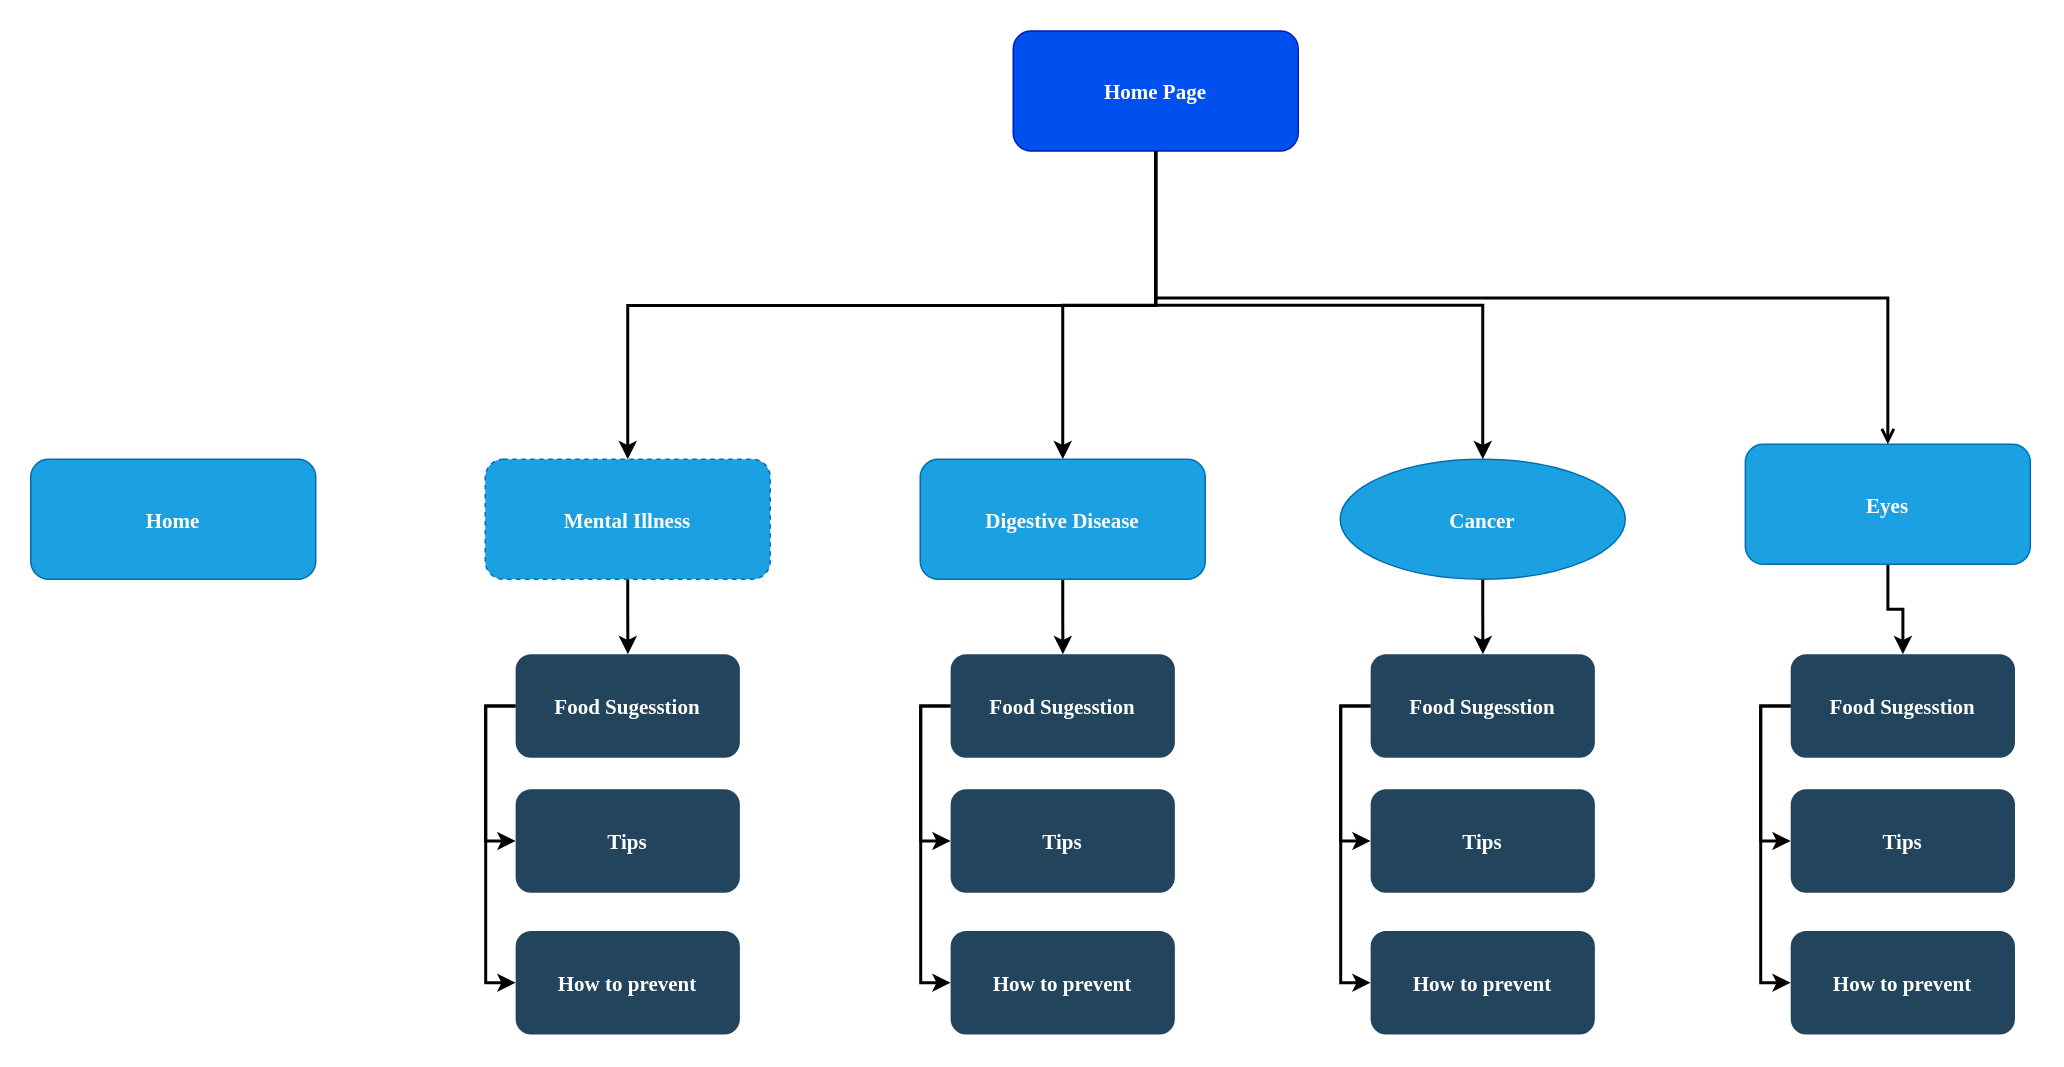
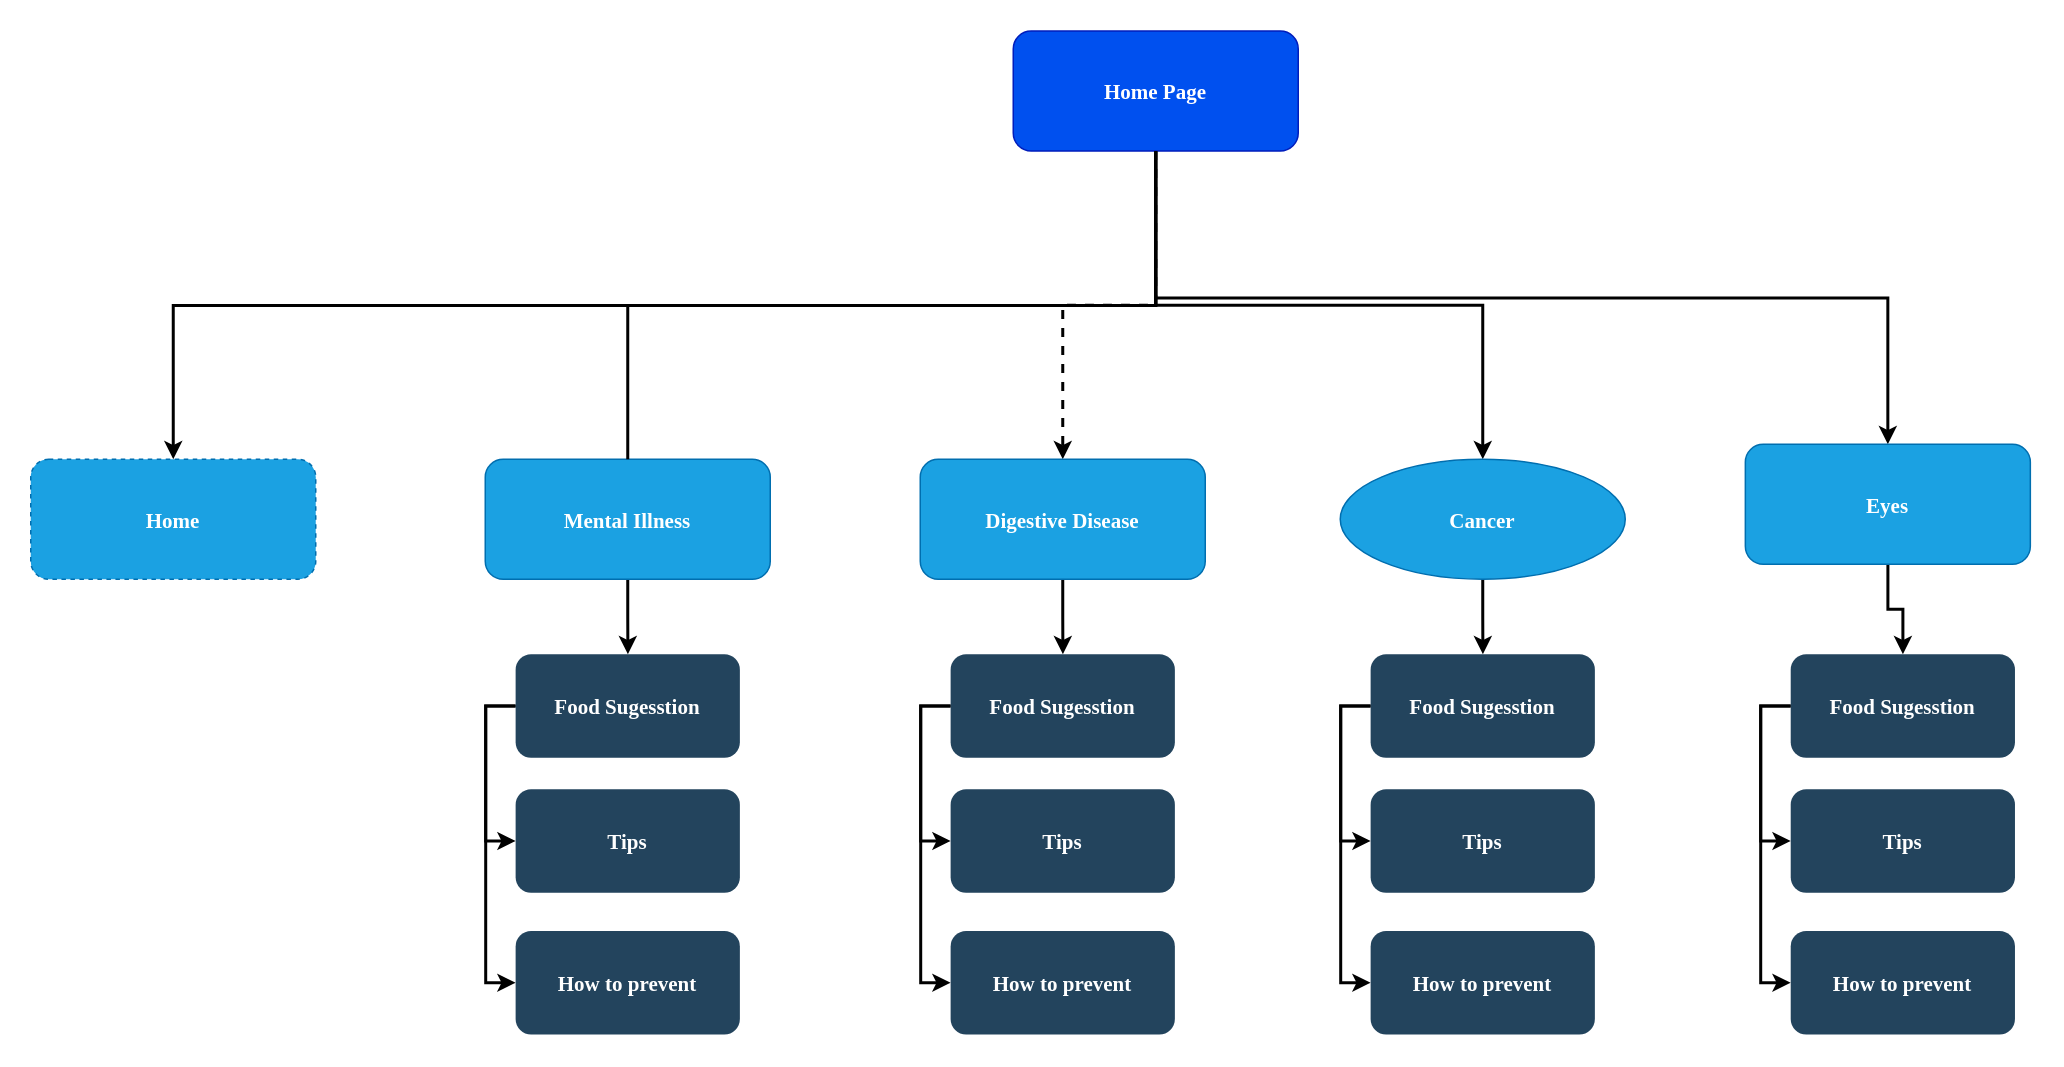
none -> (329, 305)
(1063, 371) -> (1063, 371)
(1888, 431) -> (1888, 429)
(628, 444) -> (628, 450)
(173, 519) -> (173, 519)
(628, 519) -> (628, 519)
